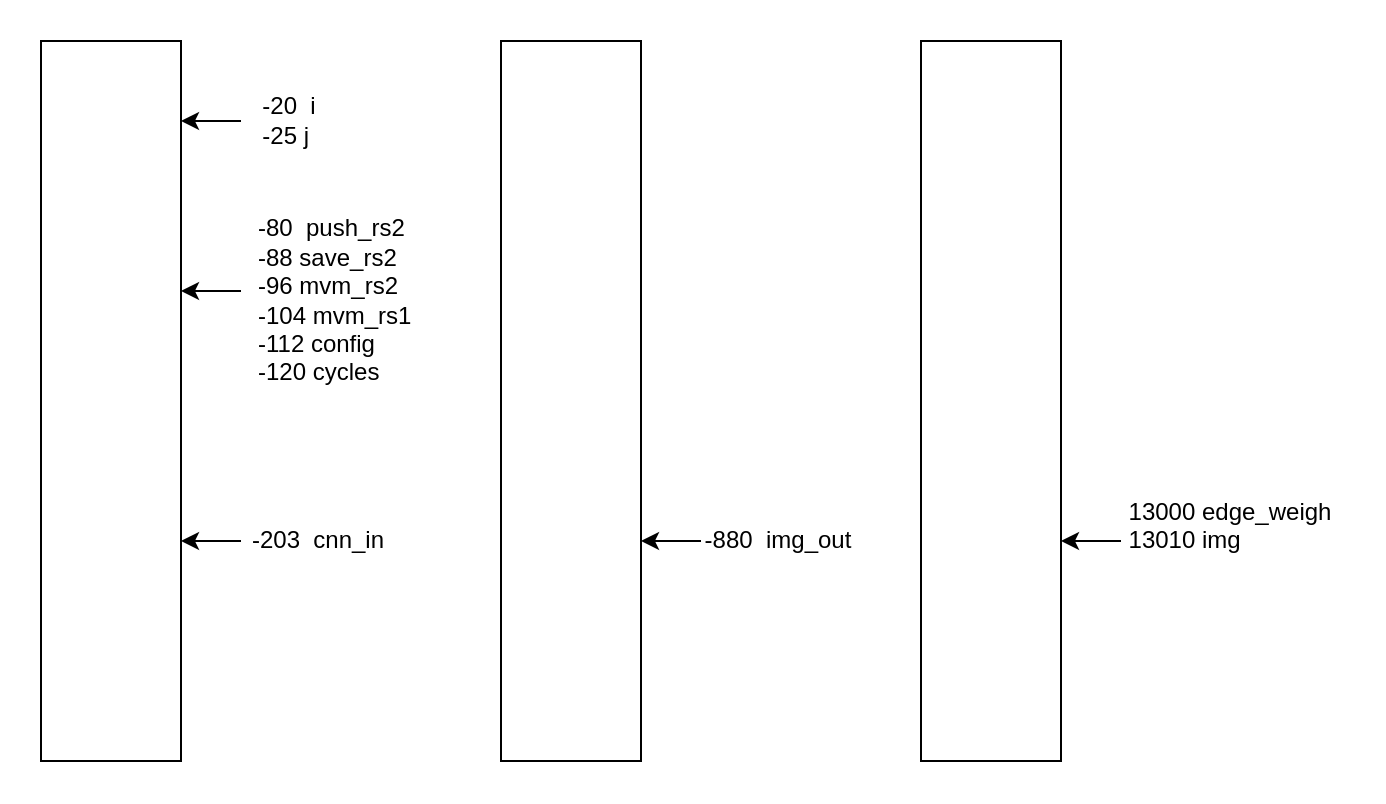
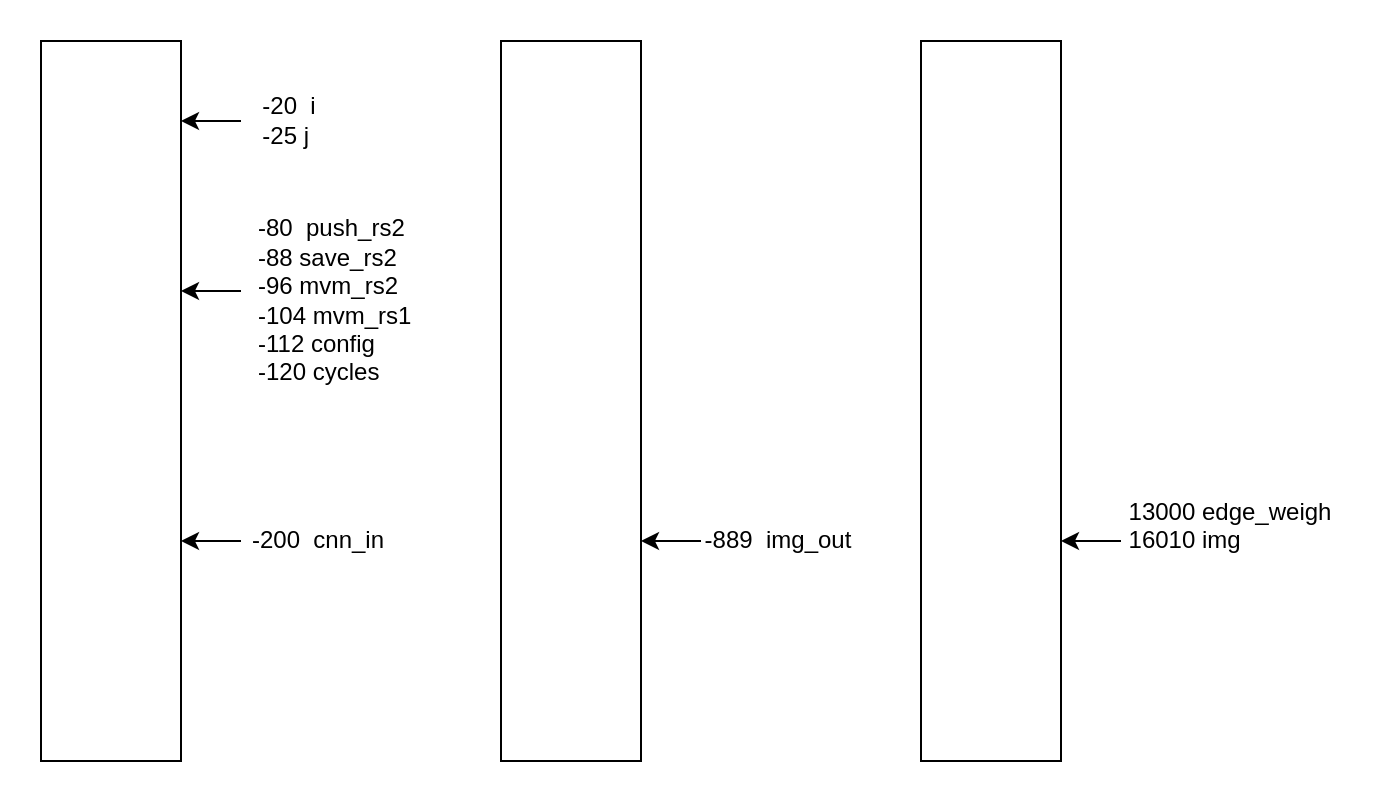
(319, 541) -> (319, 541)
(779, 541) -> (779, 541)
(1231, 541) -> (1231, 541)
